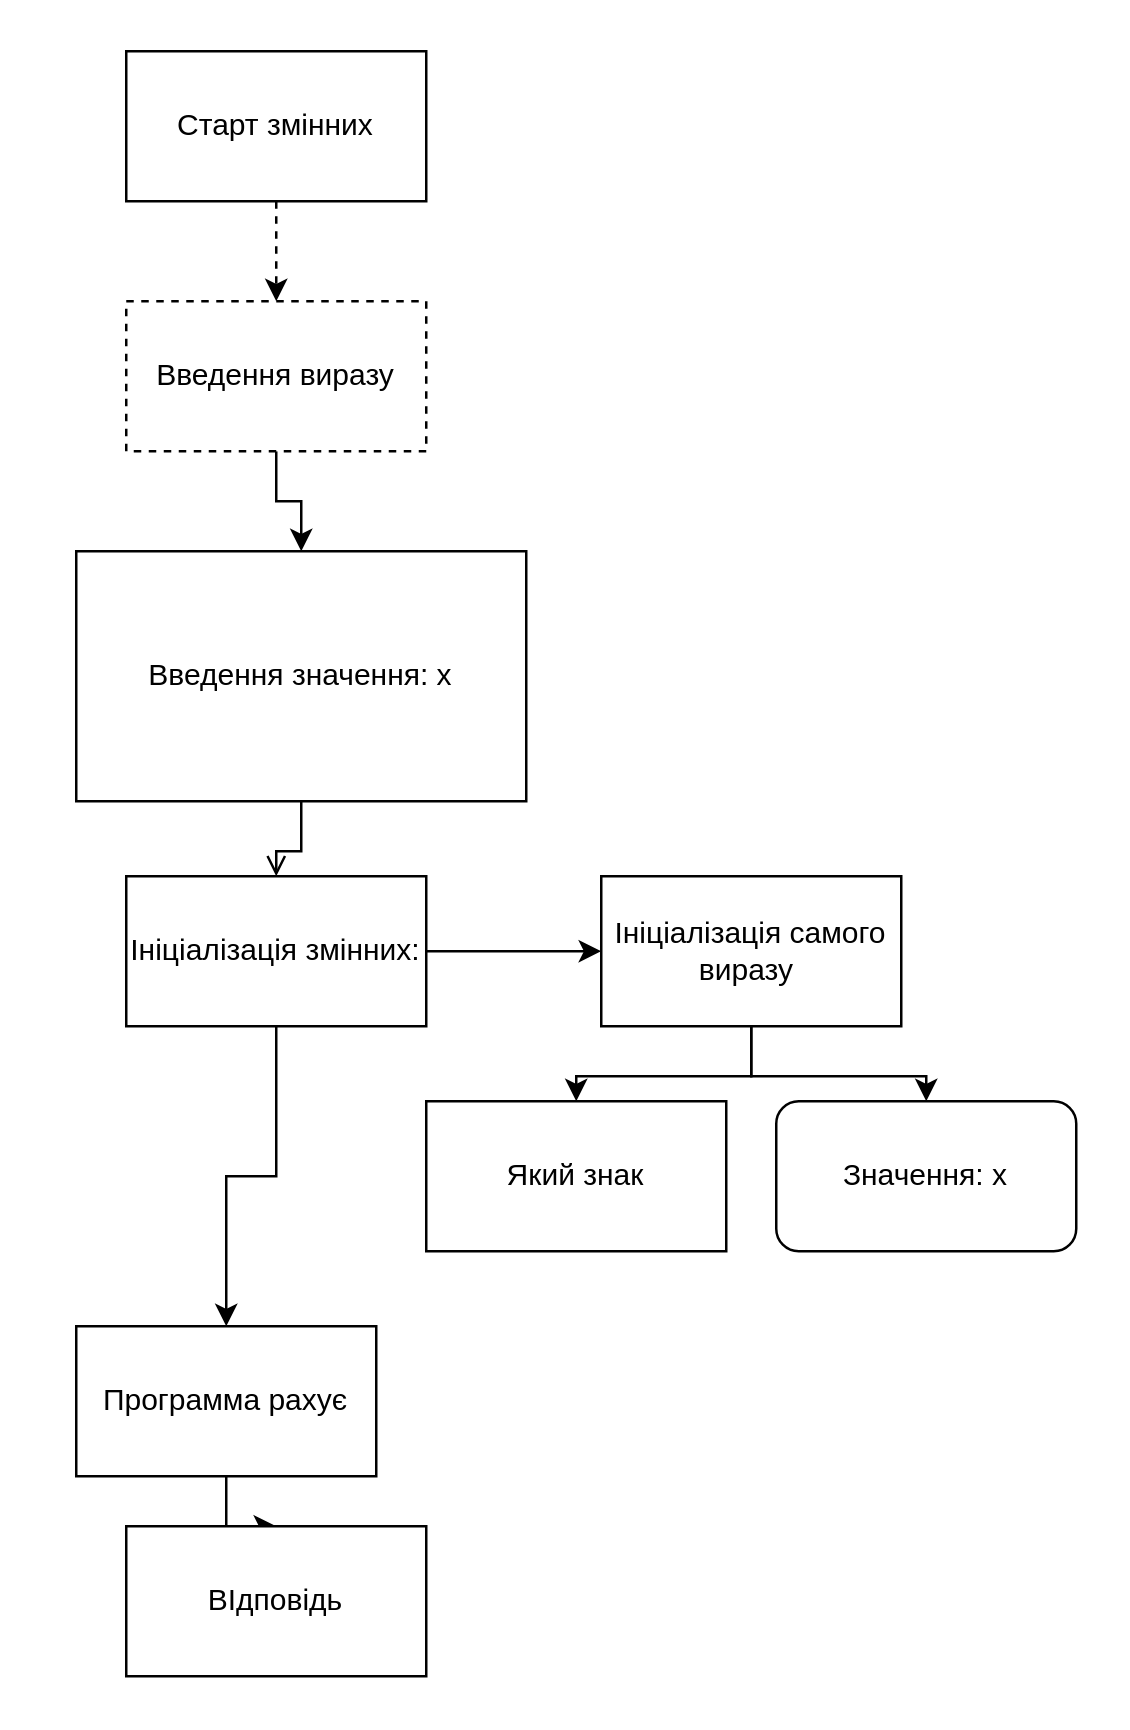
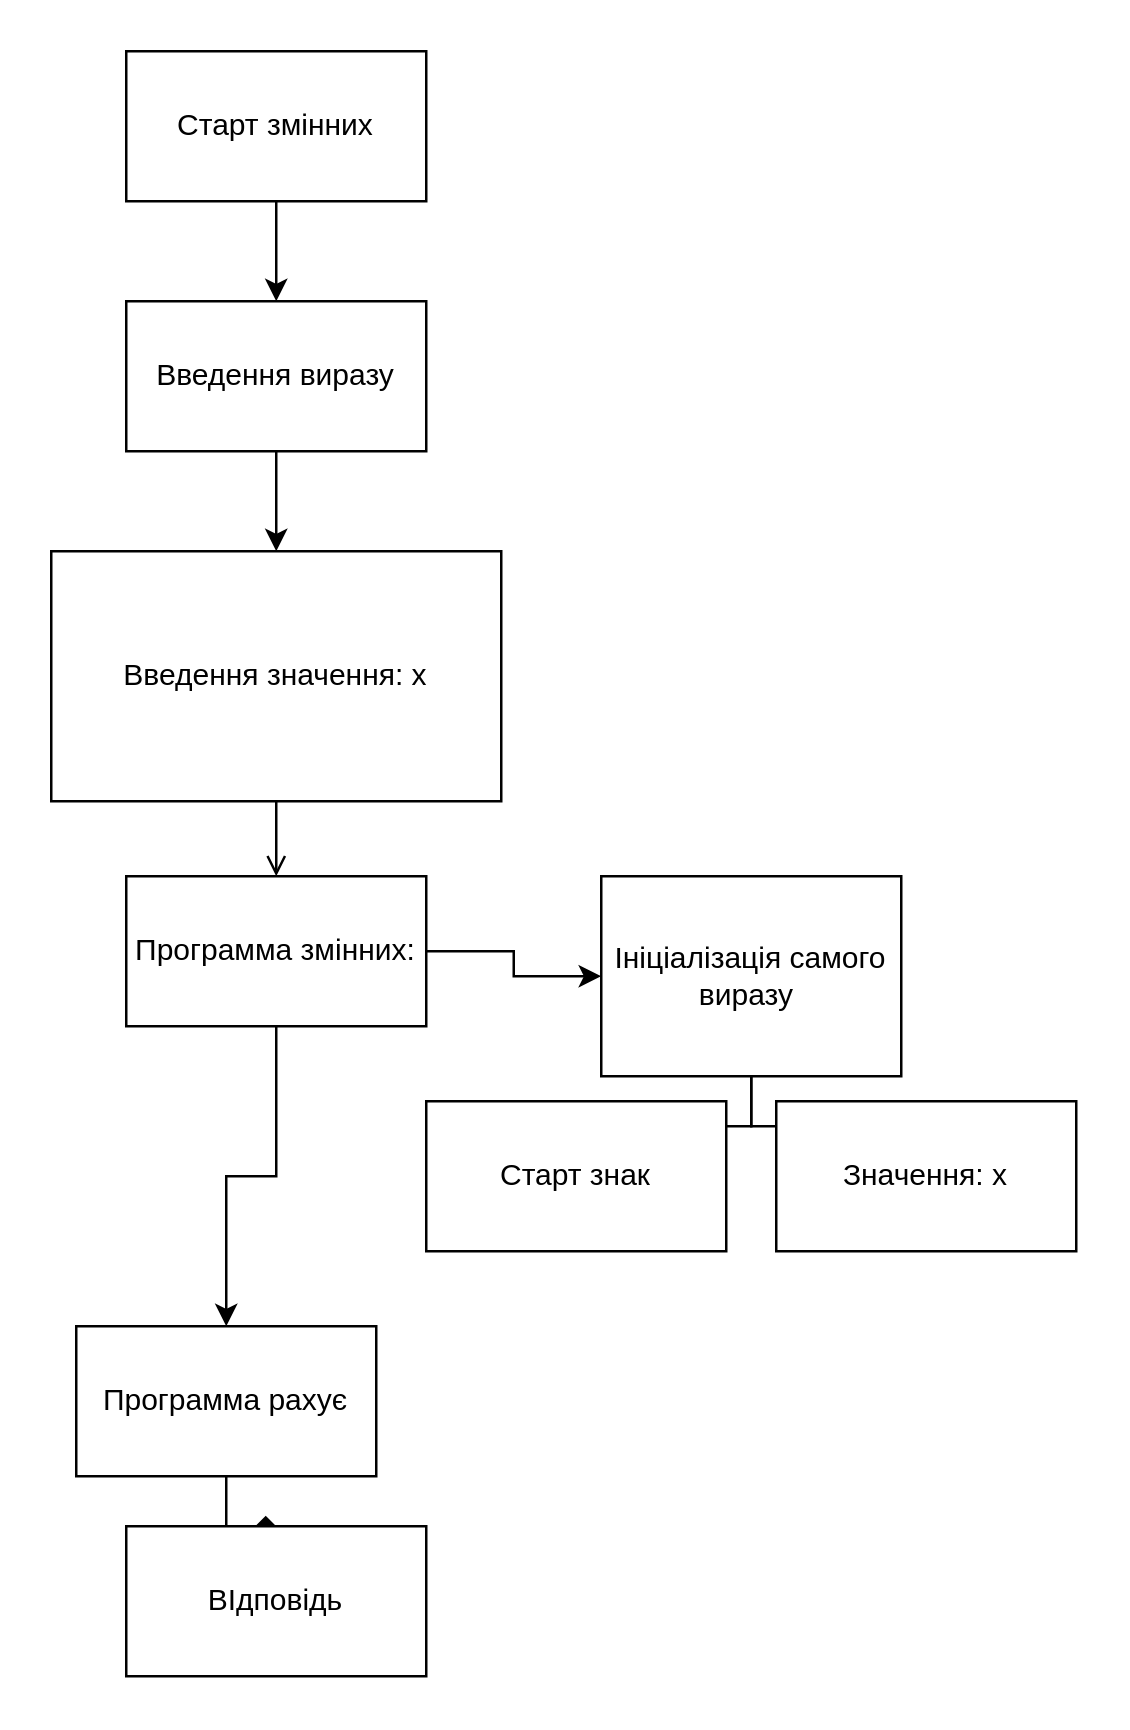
(276, 242) -> (276, 242)
(276, 376) -> (276, 376)
(301, 676) -> (276, 676)
(276, 951) -> (276, 951)
(751, 951) -> (751, 976)
(576, 1176) -> (576, 1176)
(926, 1176) -> (926, 1176)
(257, 1526) -> (256, 1526)
